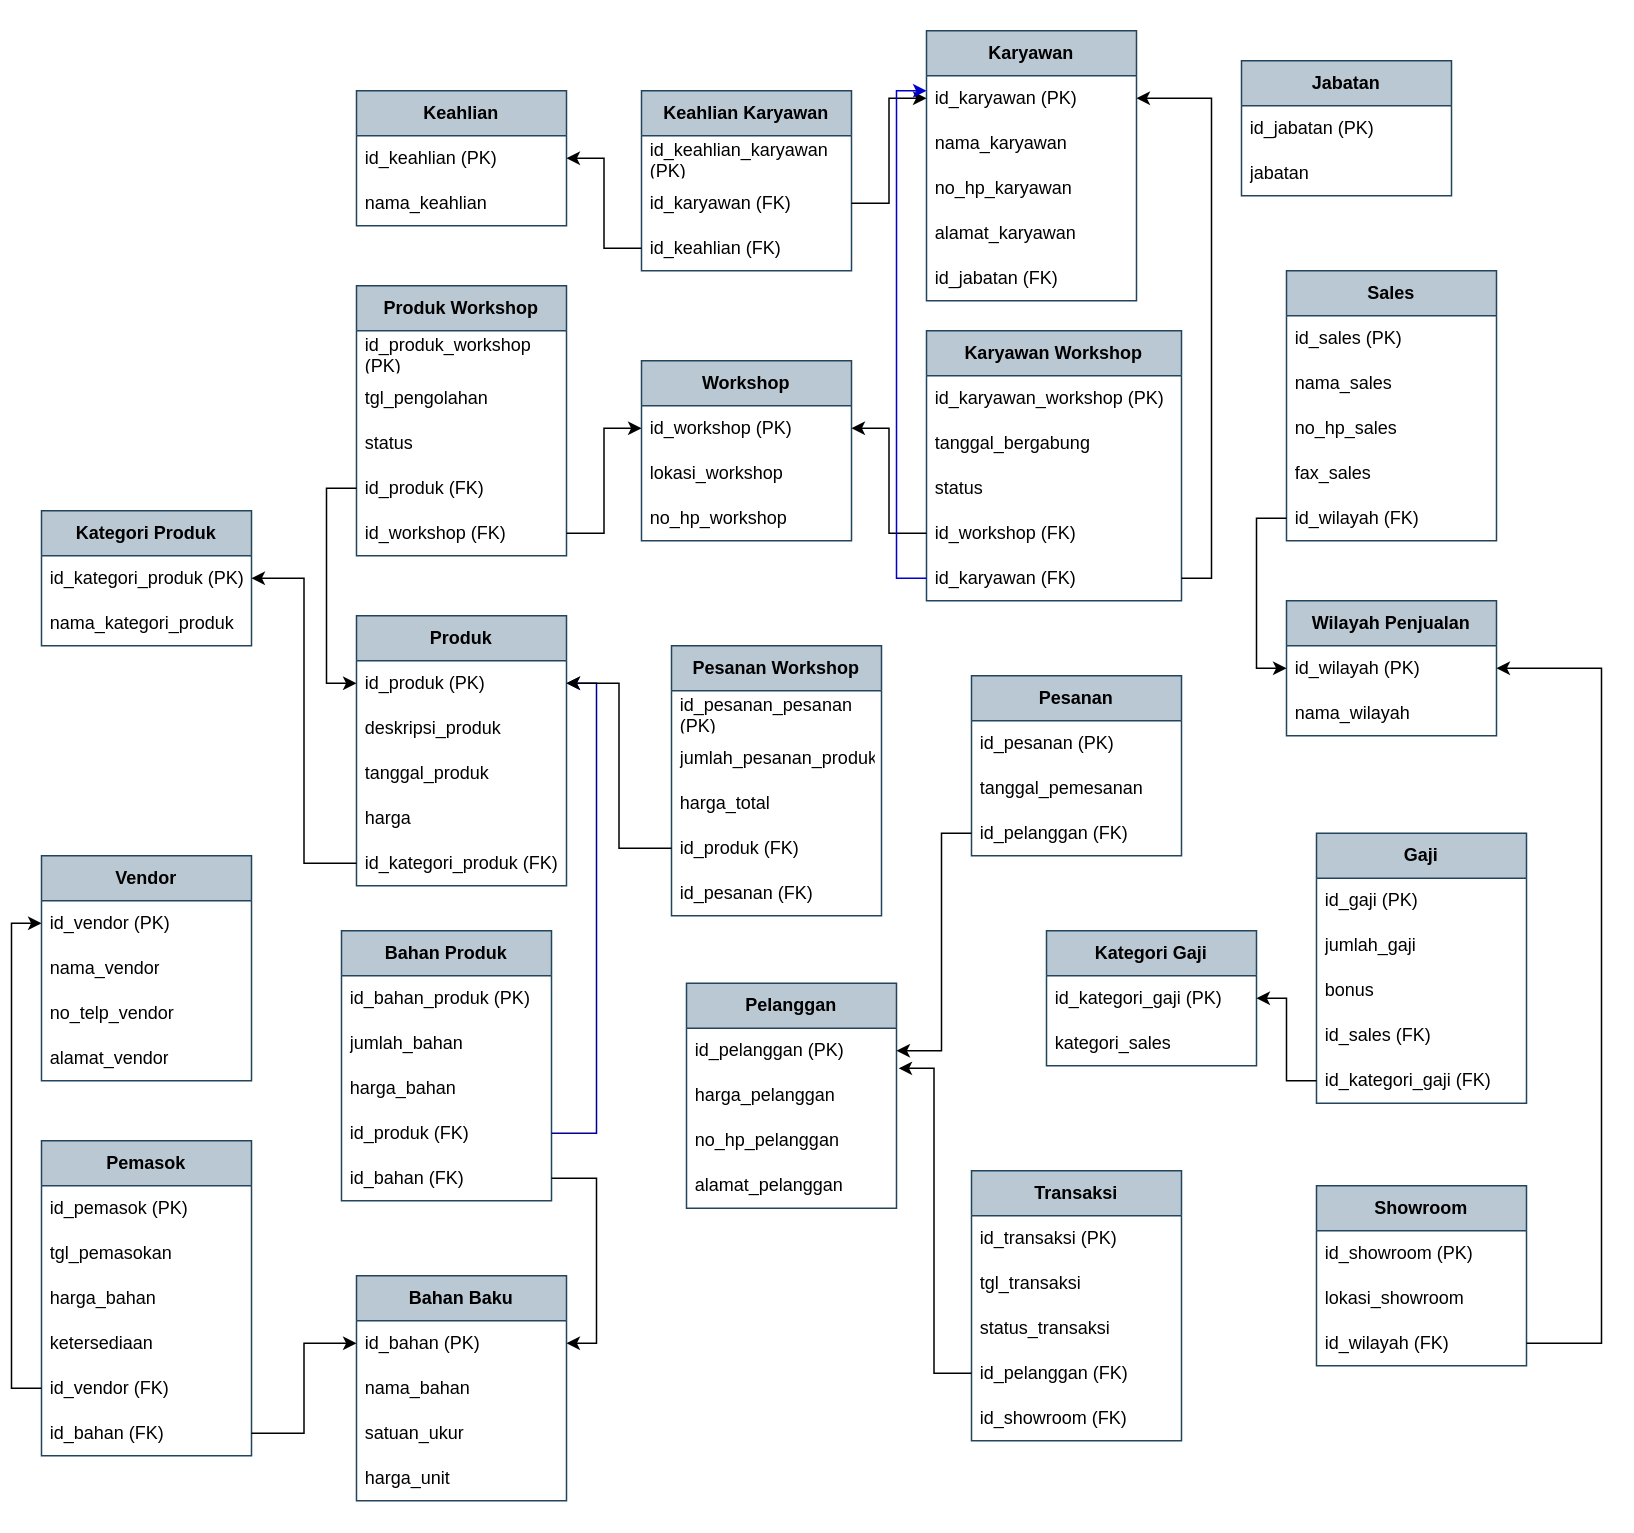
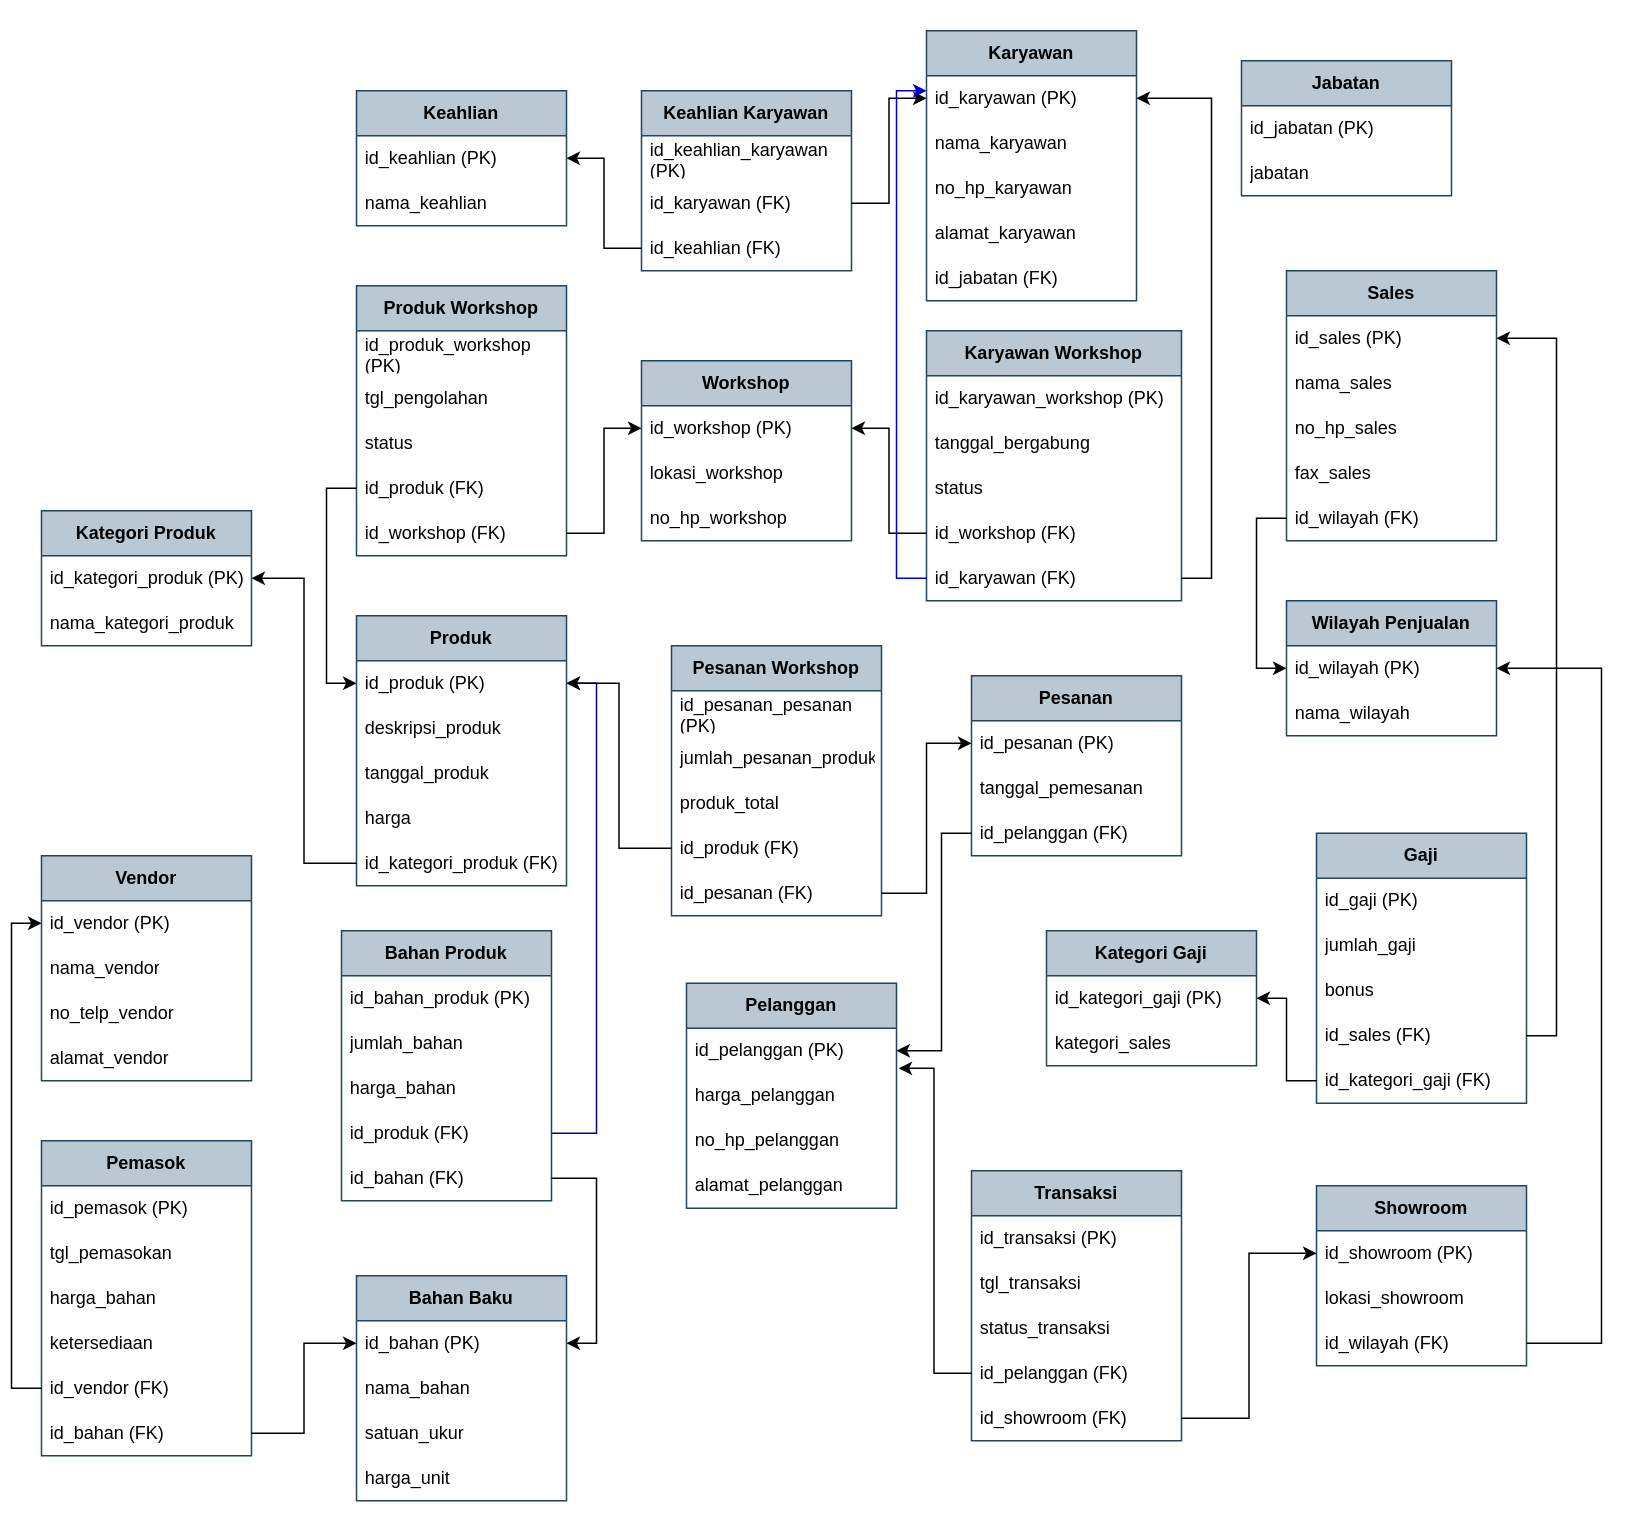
none -> (1556, 676)
(733, 803) -> (738, 803)
none -> (926, 822)
none -> (1249, 1340)
